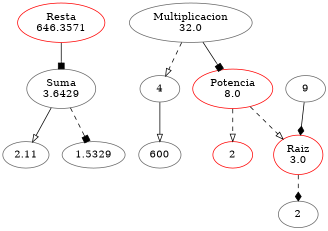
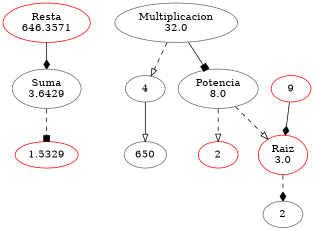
(61, 52) -> (47, 51)
(233, 89) -> (218, 89)
(306, 89) -> (291, 89)
(26, 155) -> none
(94, 155) -> (47, 155)
(160, 155) -> (145, 155)
